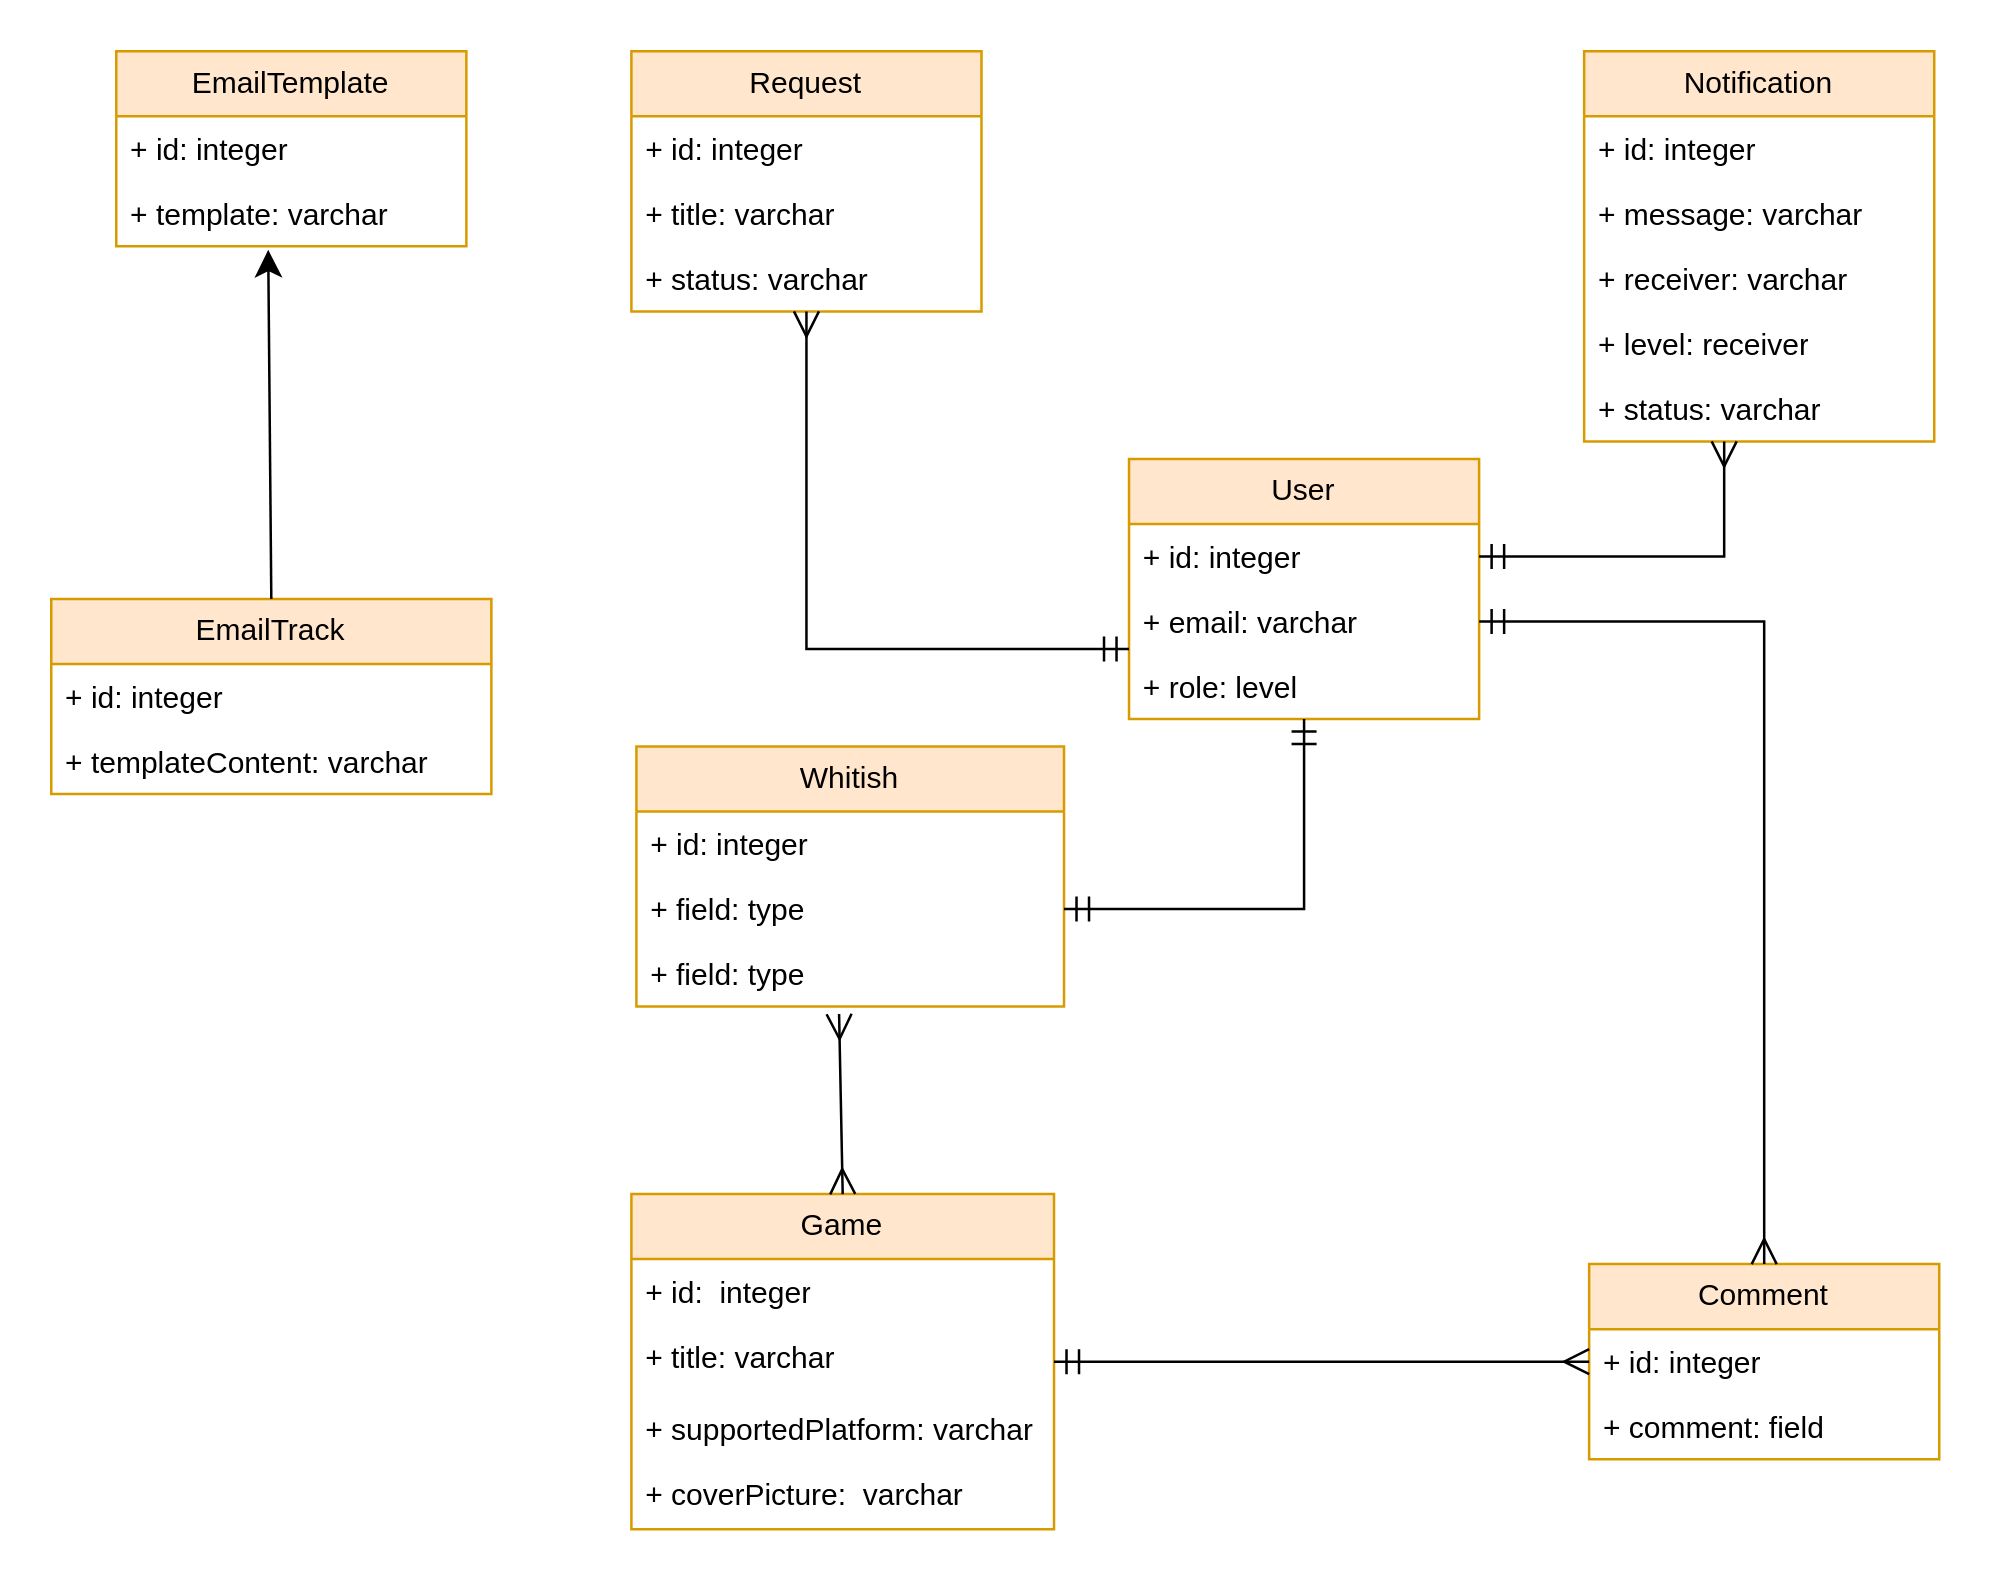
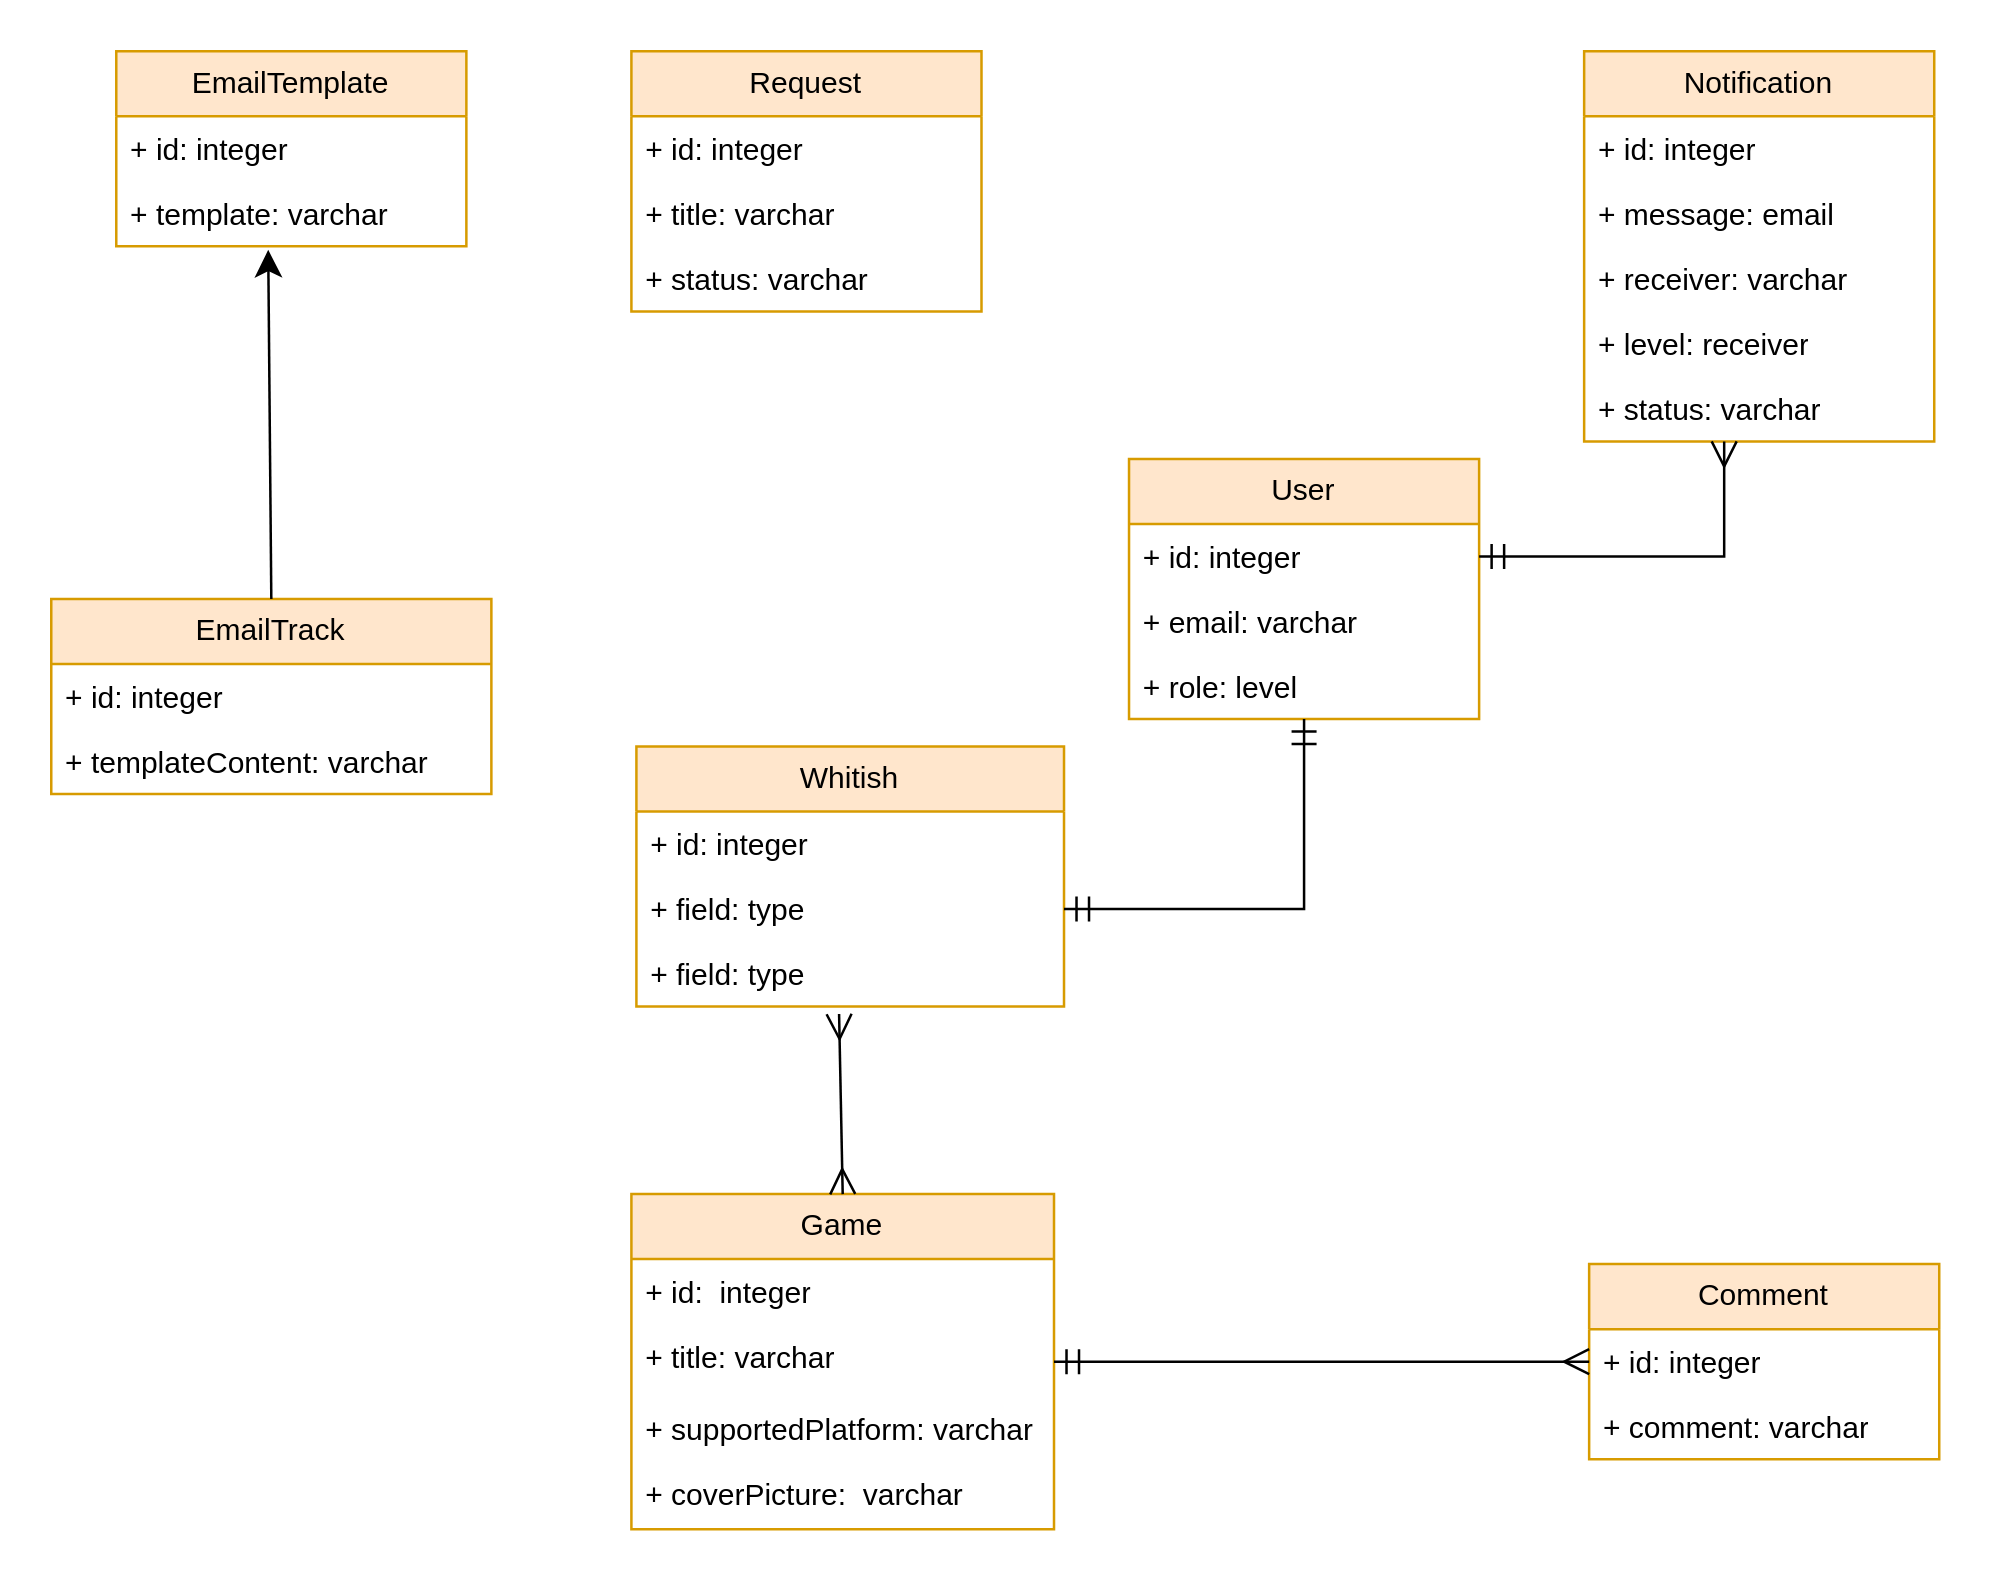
(1738, 217) -> (1714, 217)
(806, 642) -> none
(1764, 801) -> none
(1719, 1429) -> (1743, 1429)
